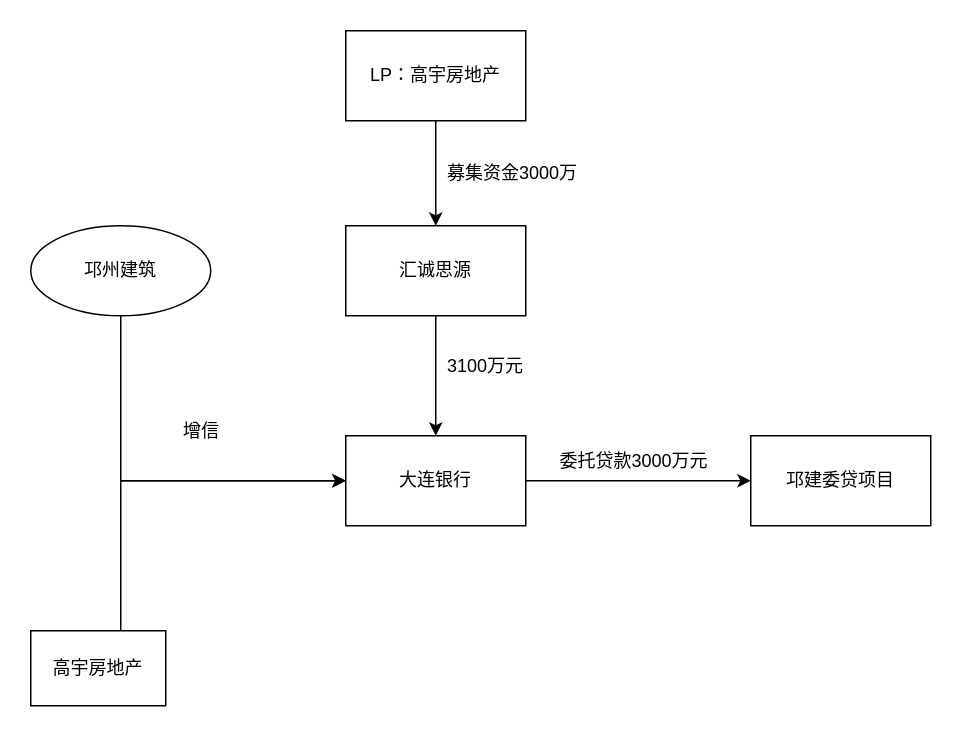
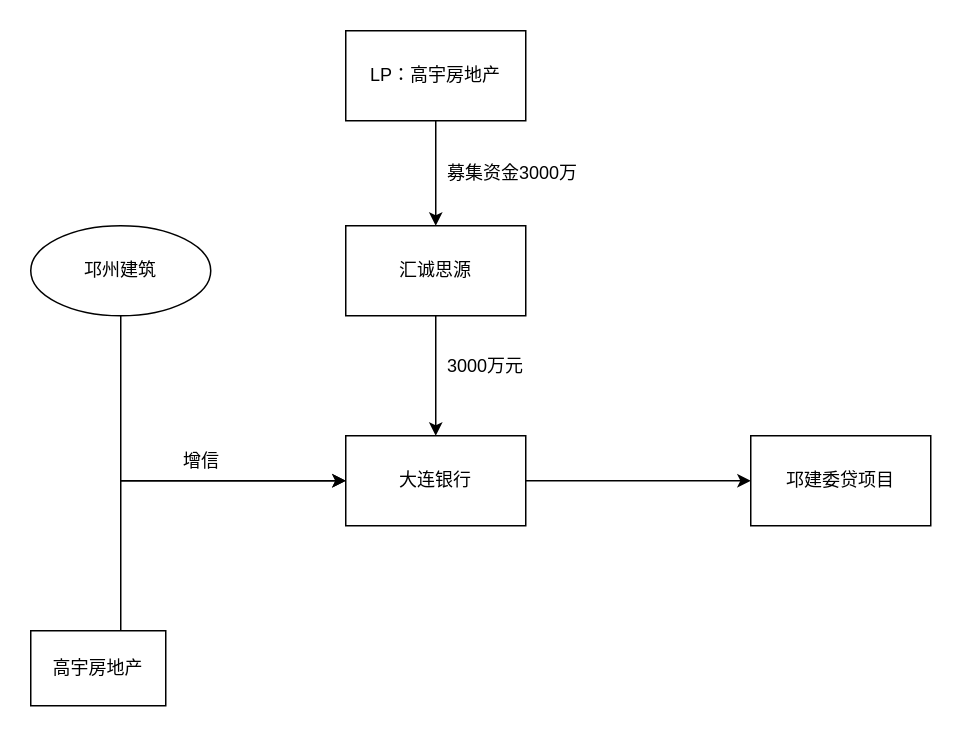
(486, 367) -> (486, 367)
(211, 431) -> (211, 461)
(647, 461) -> none
